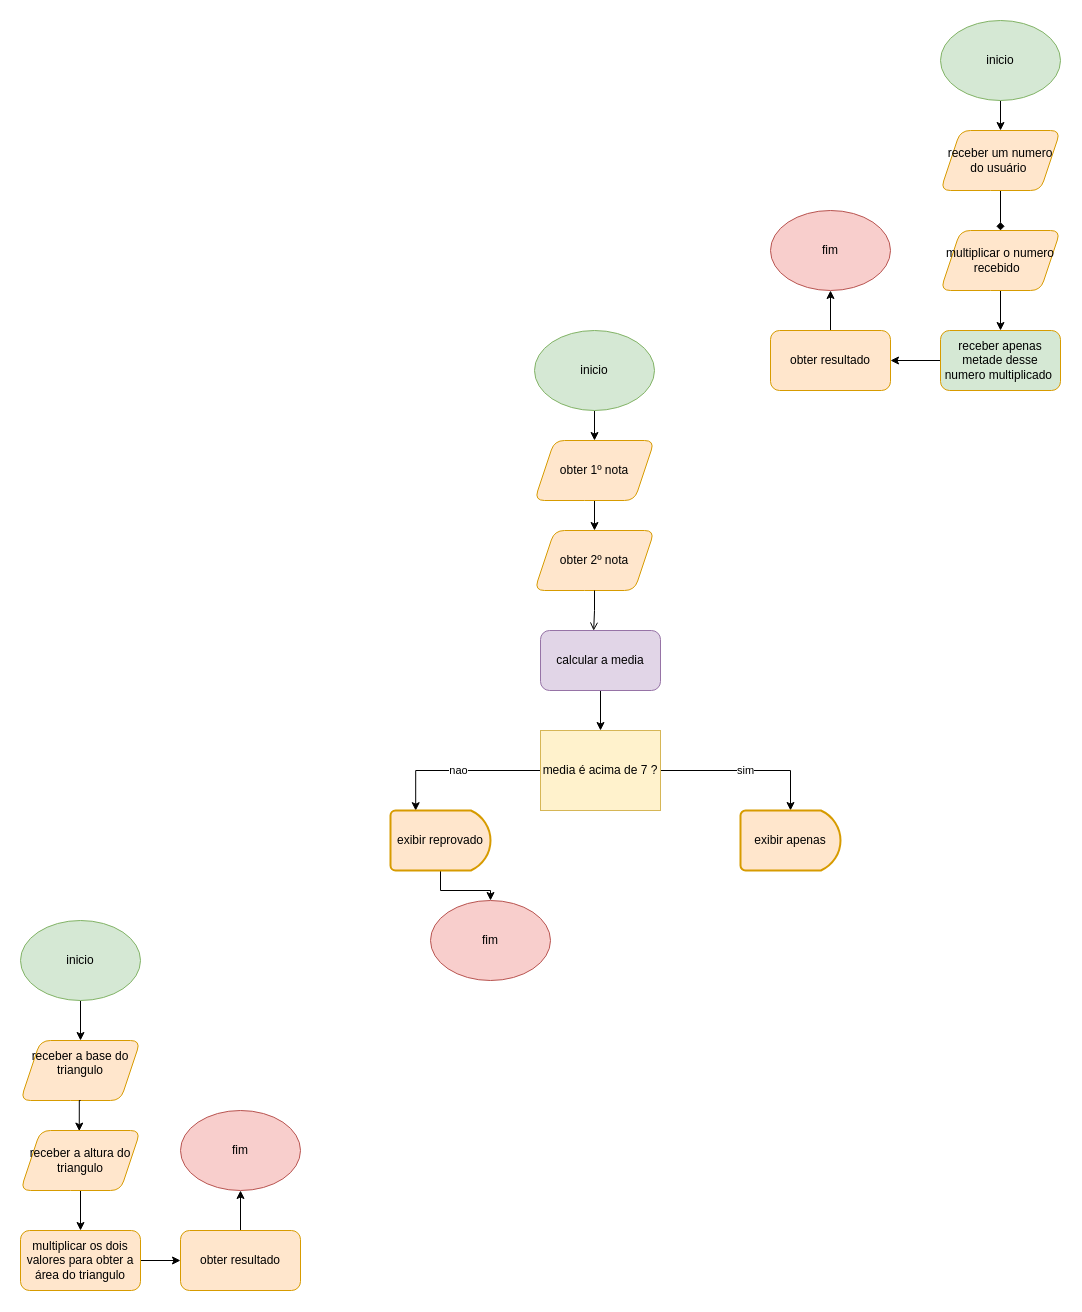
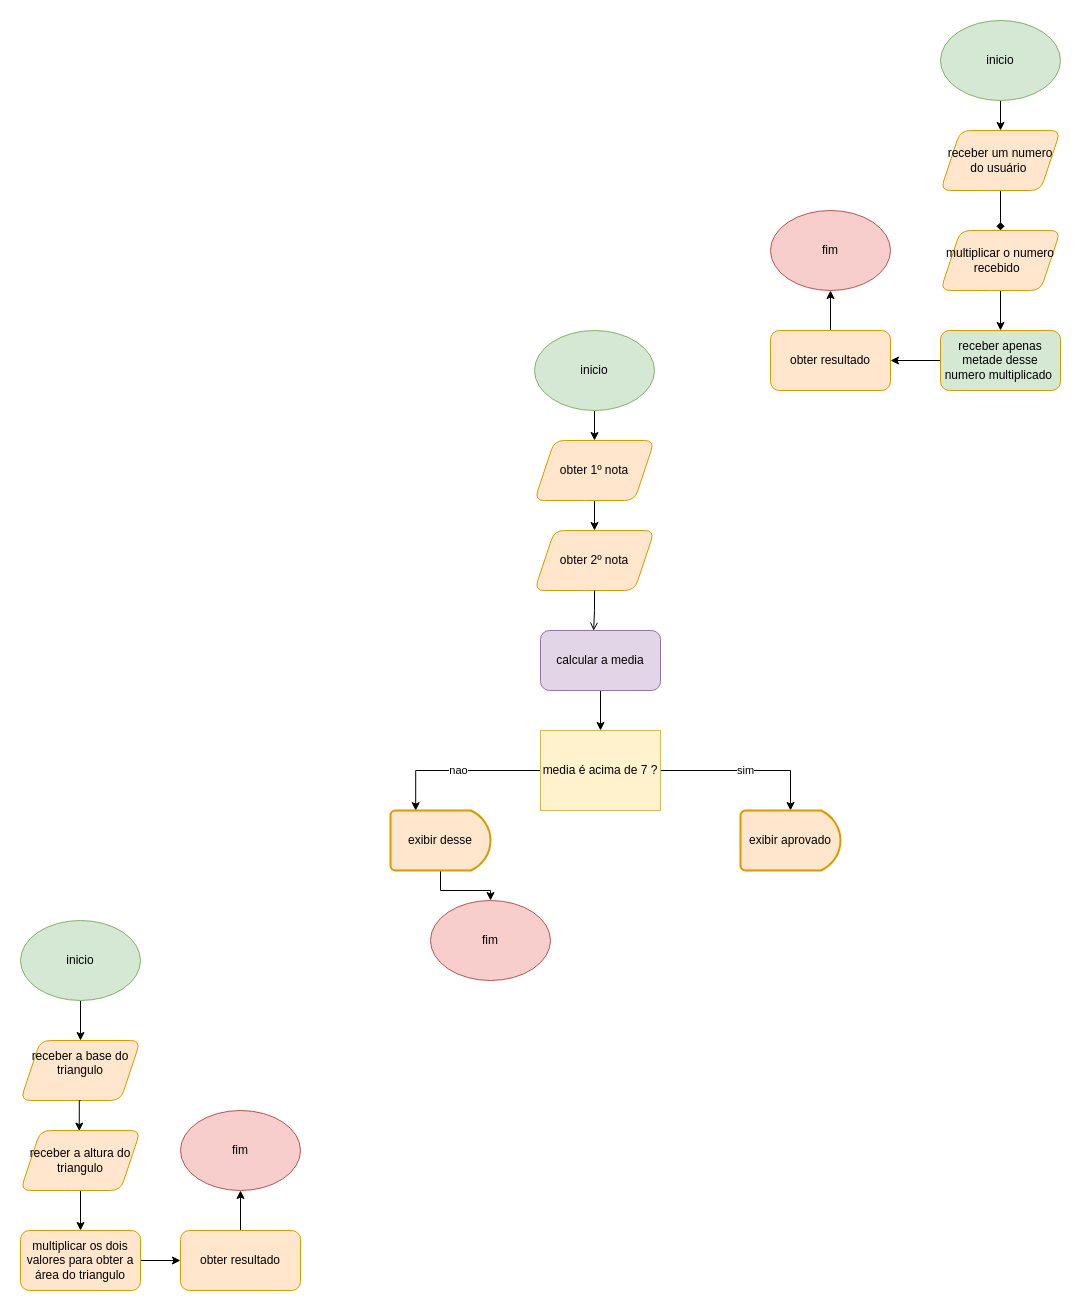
(441, 841) -> (441, 841)
(791, 841) -> (791, 841)
